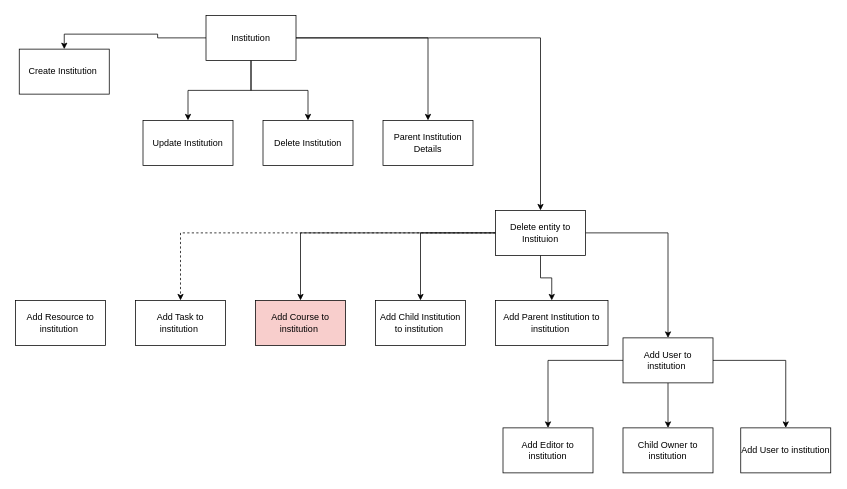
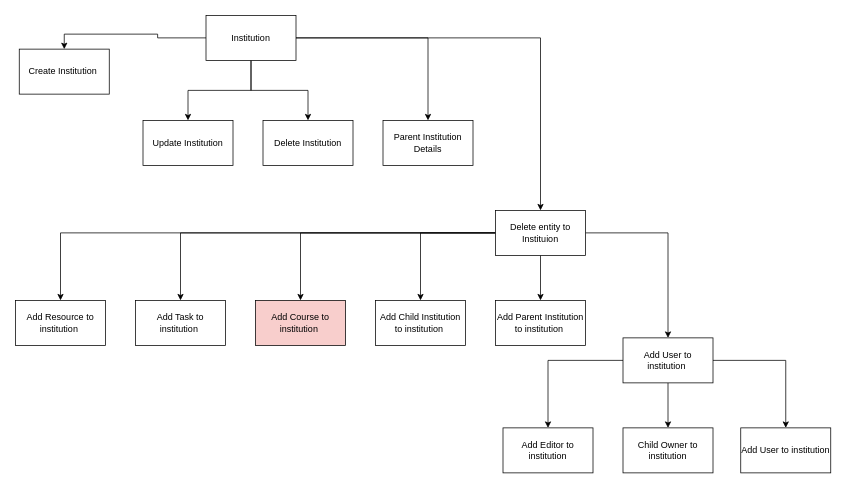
none -> (60, 263)
(180, 264) -> (180, 264)
(552, 323) -> (540, 323)
